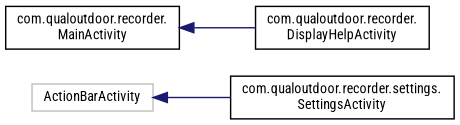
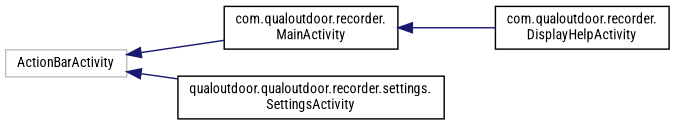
none -> (183, 46)
(342, 98) -> (311, 98)
